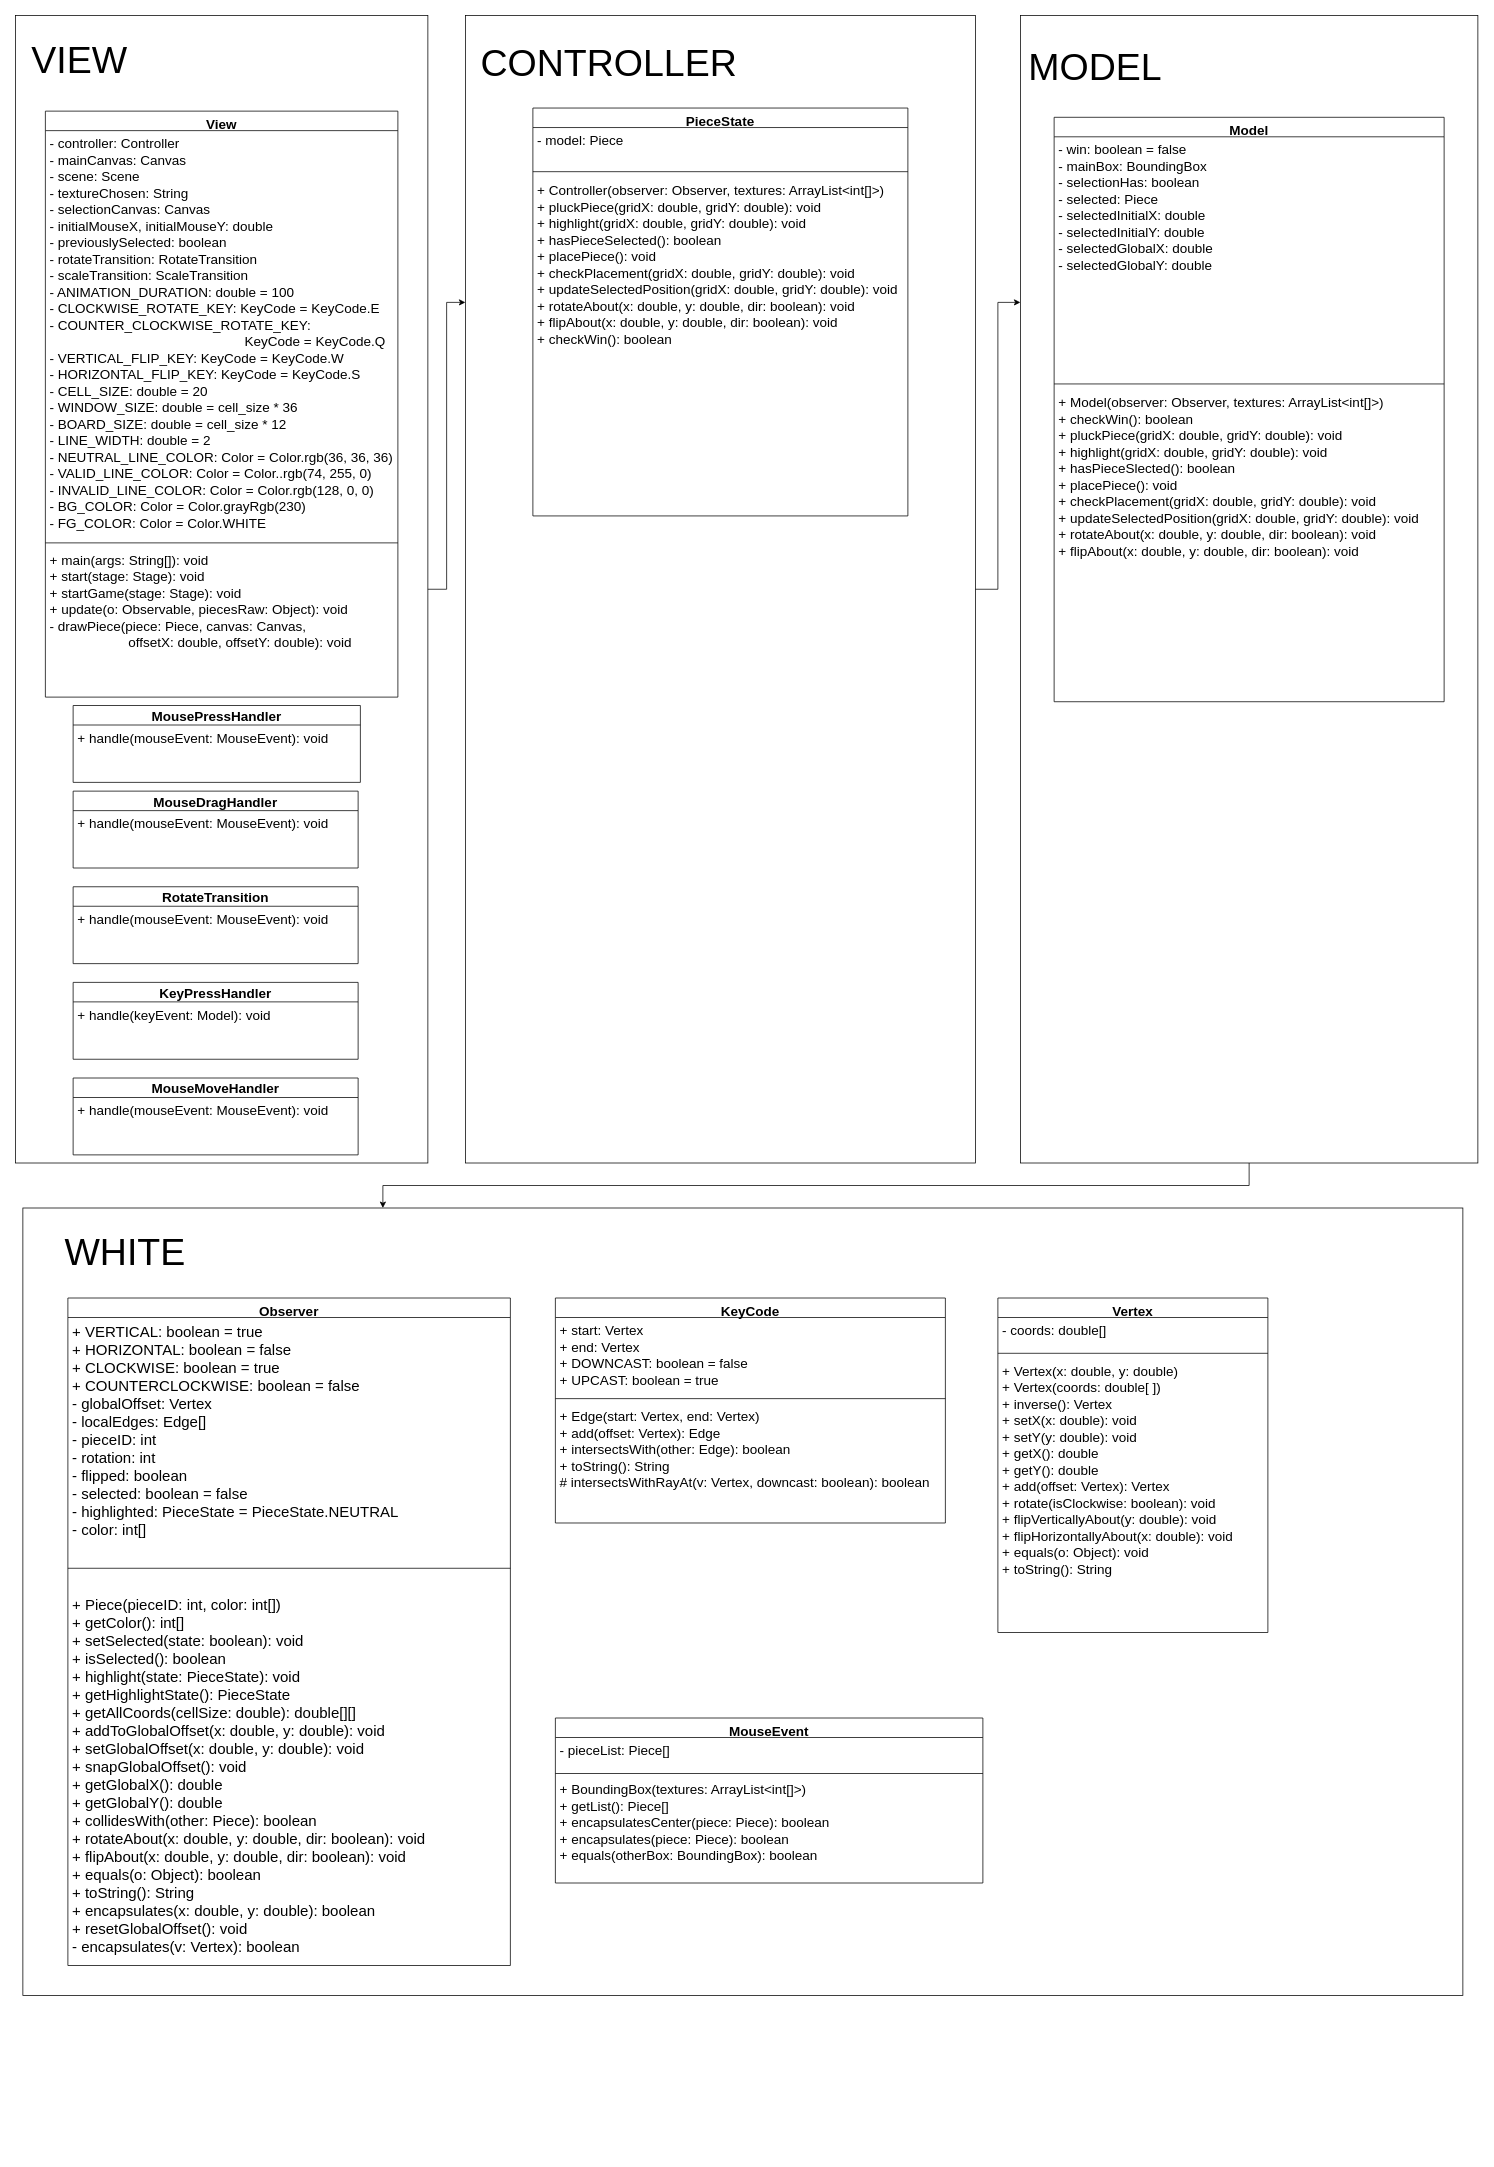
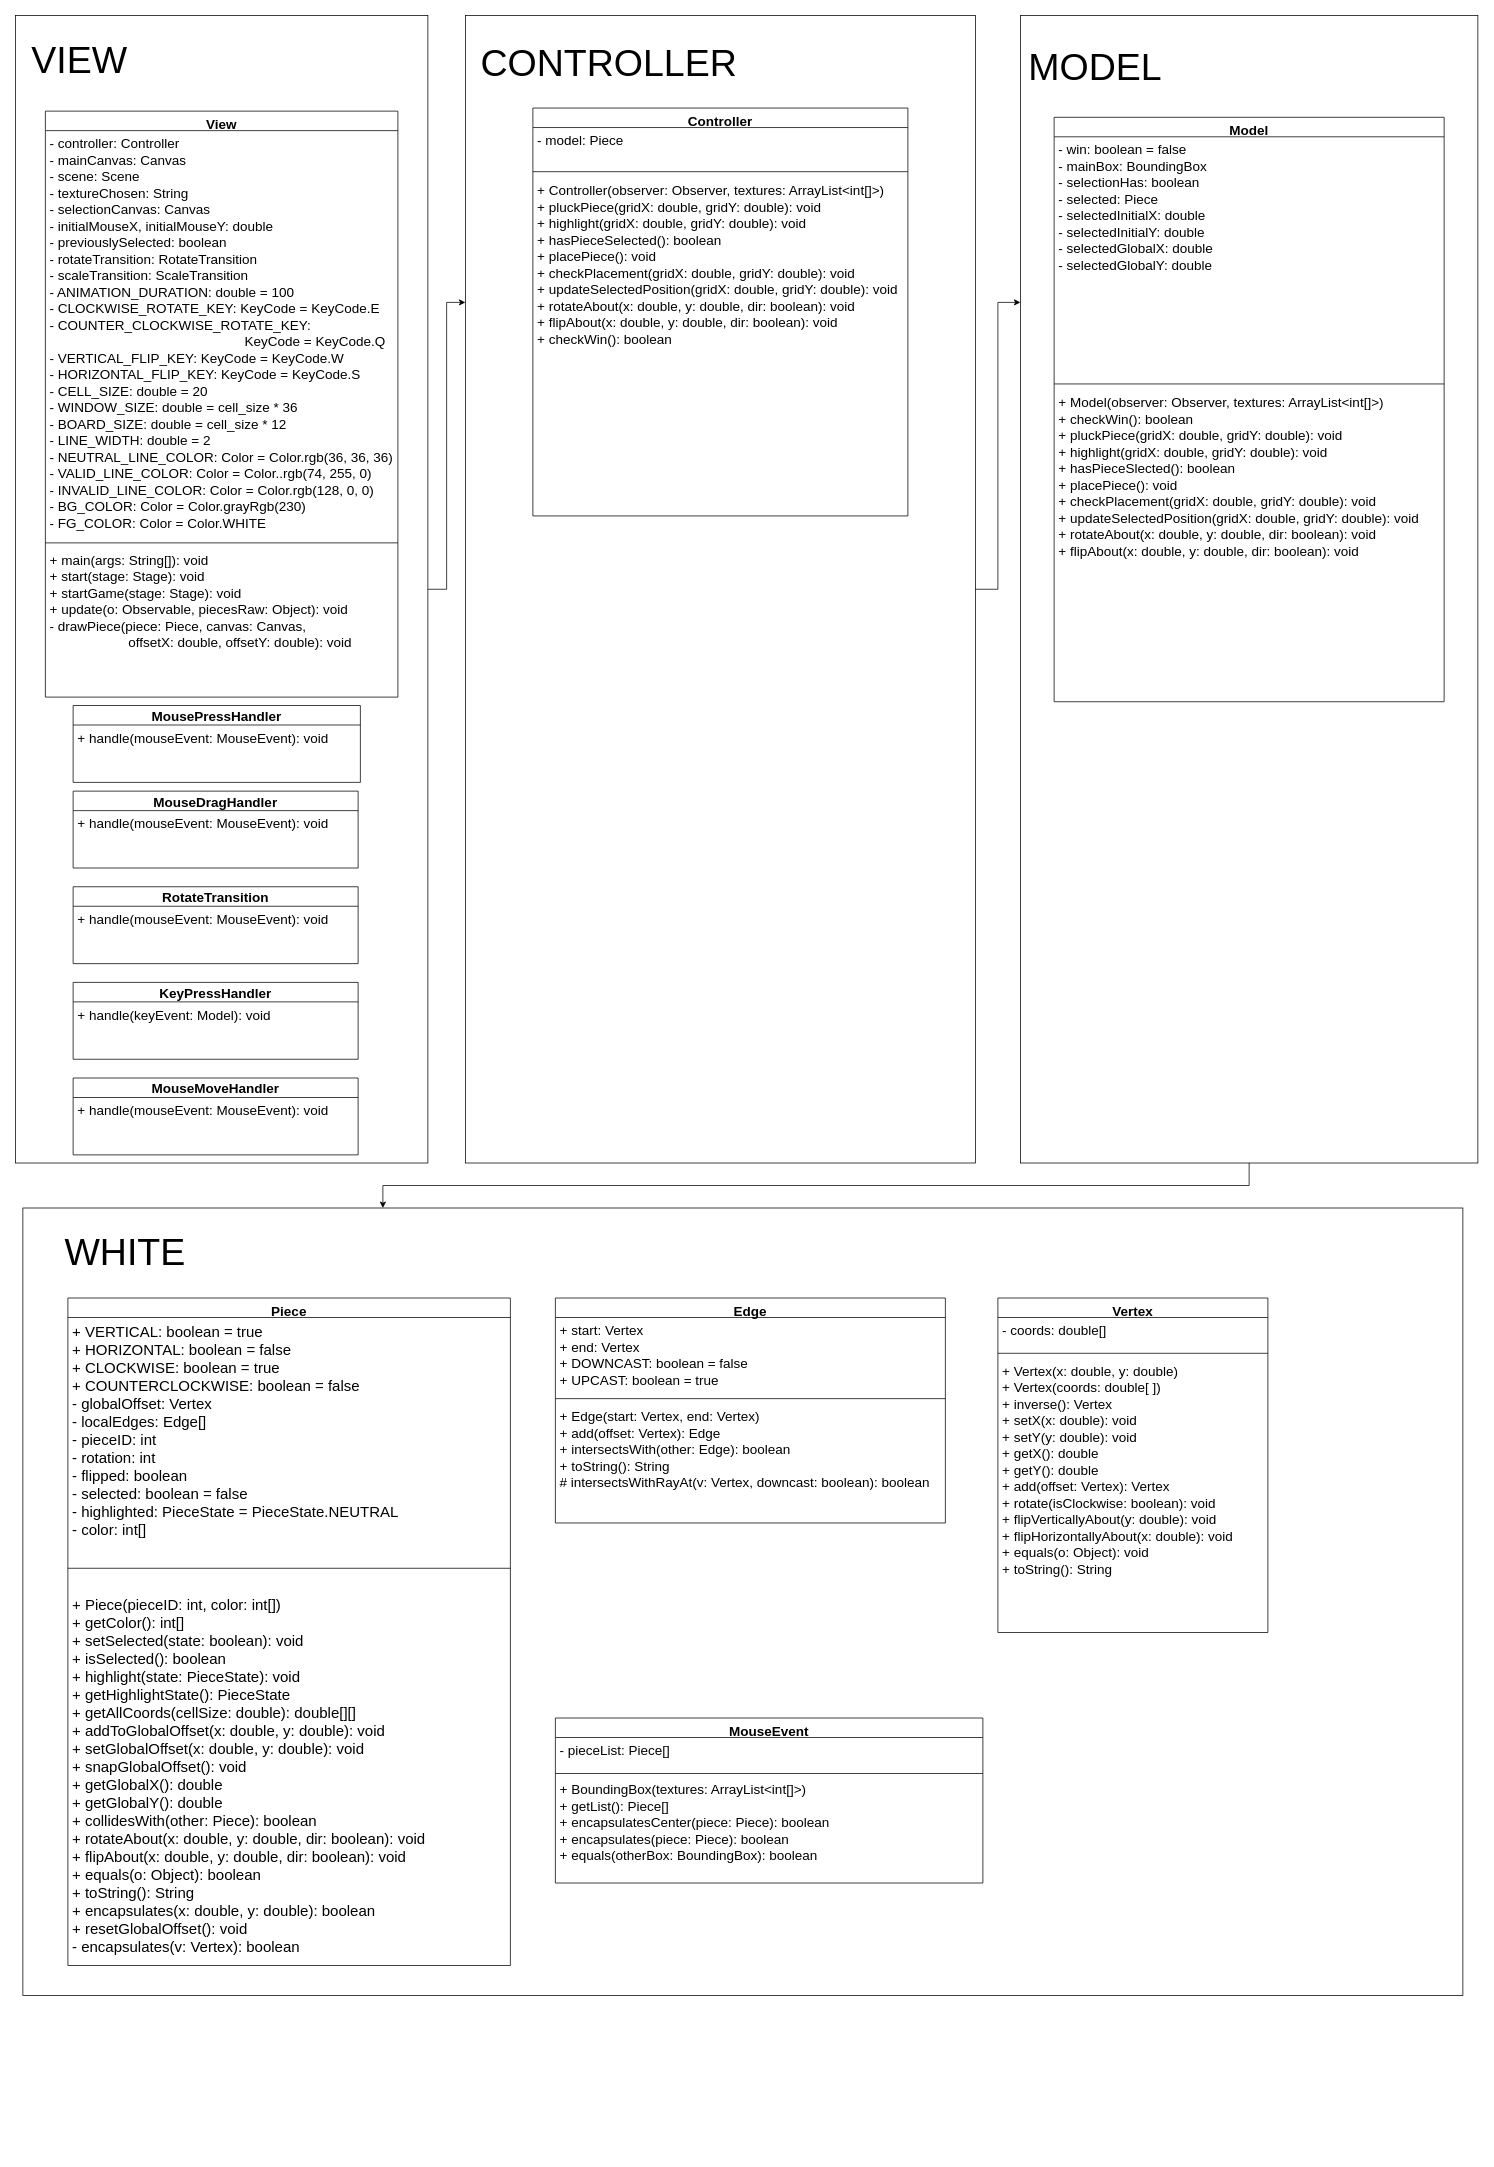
(720, 121) -> (720, 121)
(289, 1311) -> (289, 1311)
(750, 1311) -> (750, 1311)
